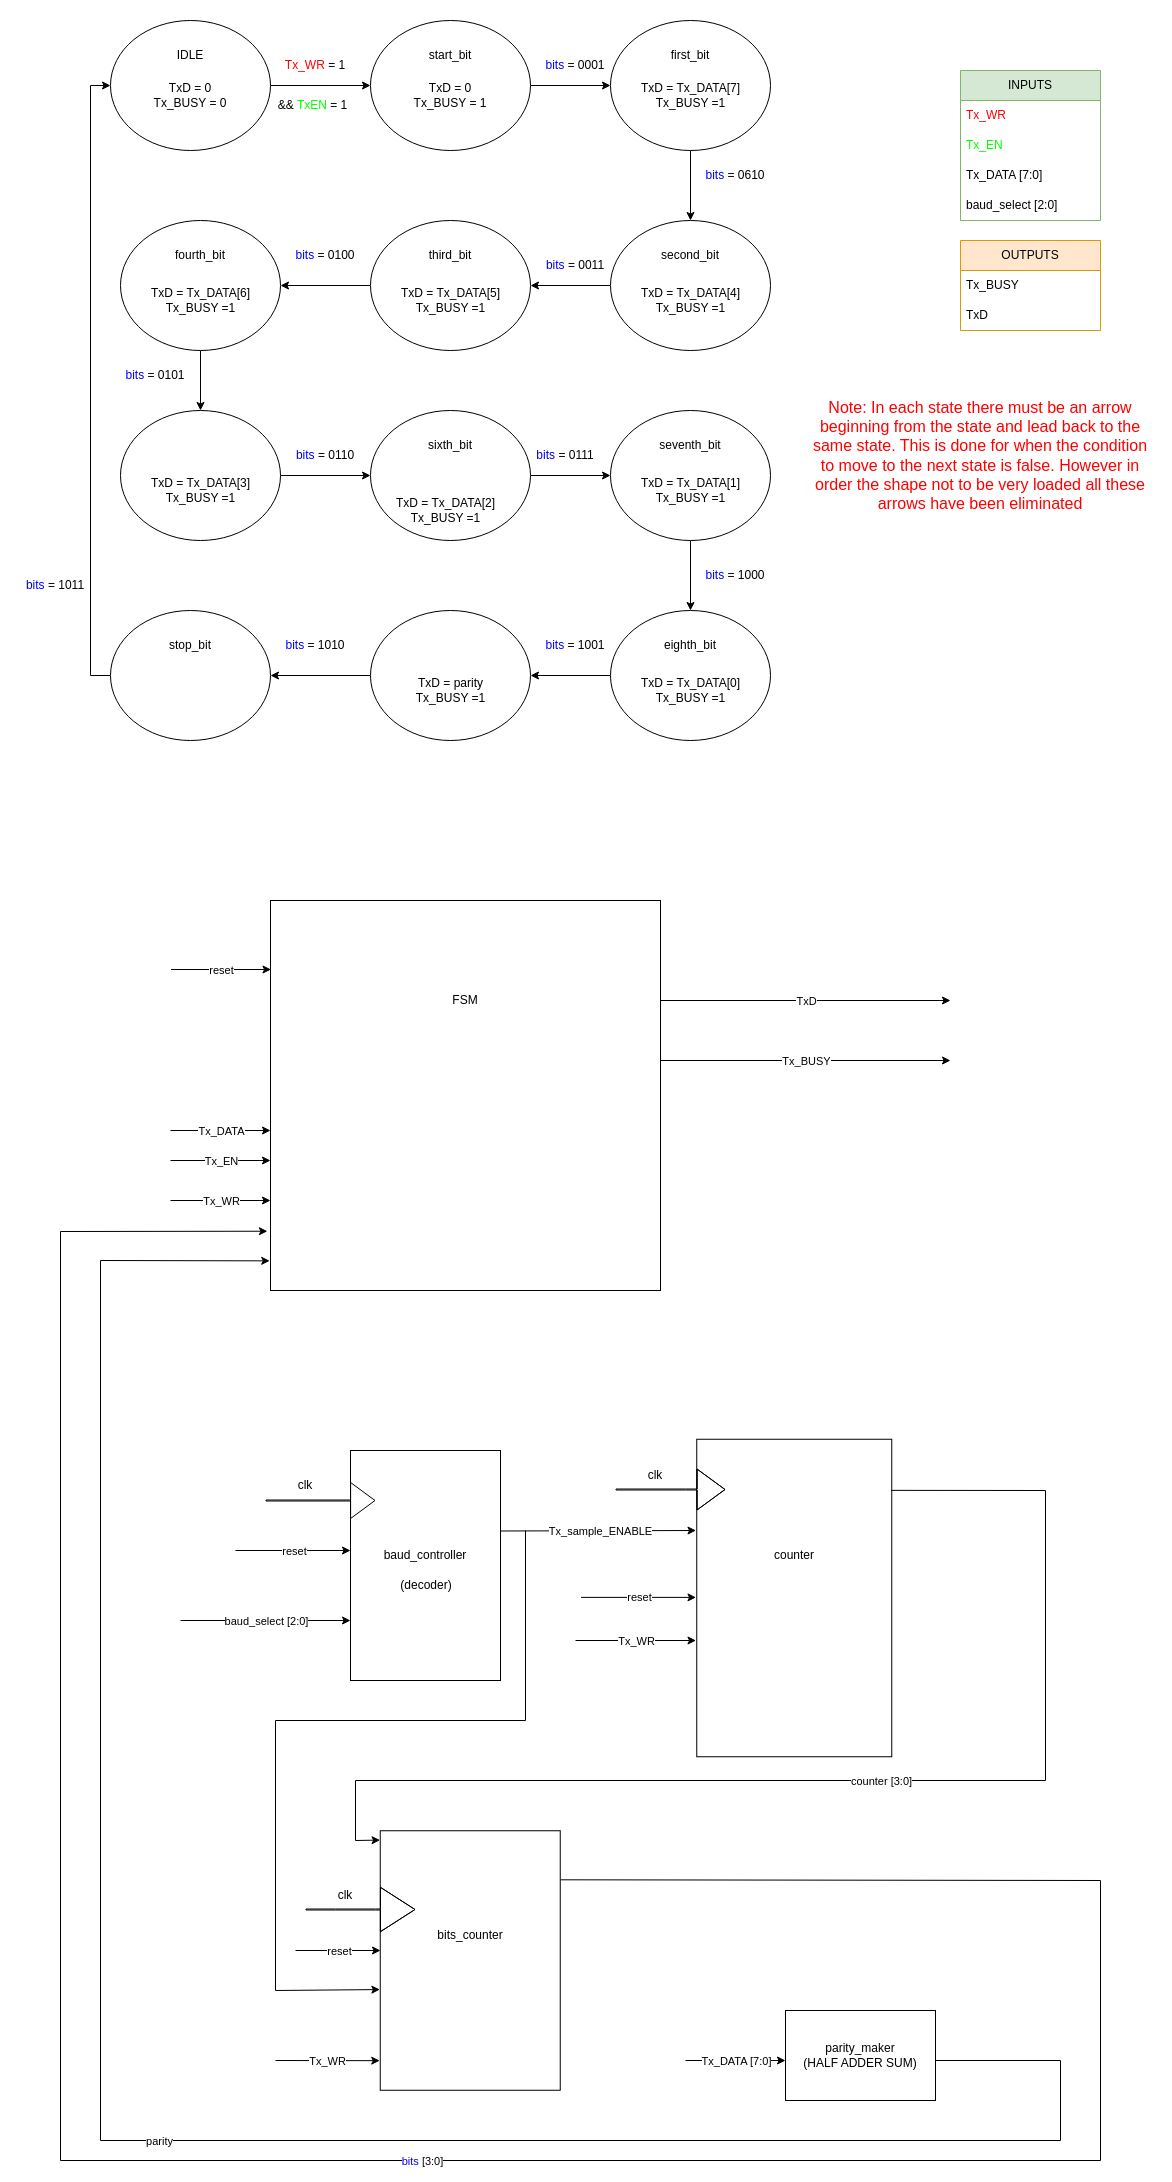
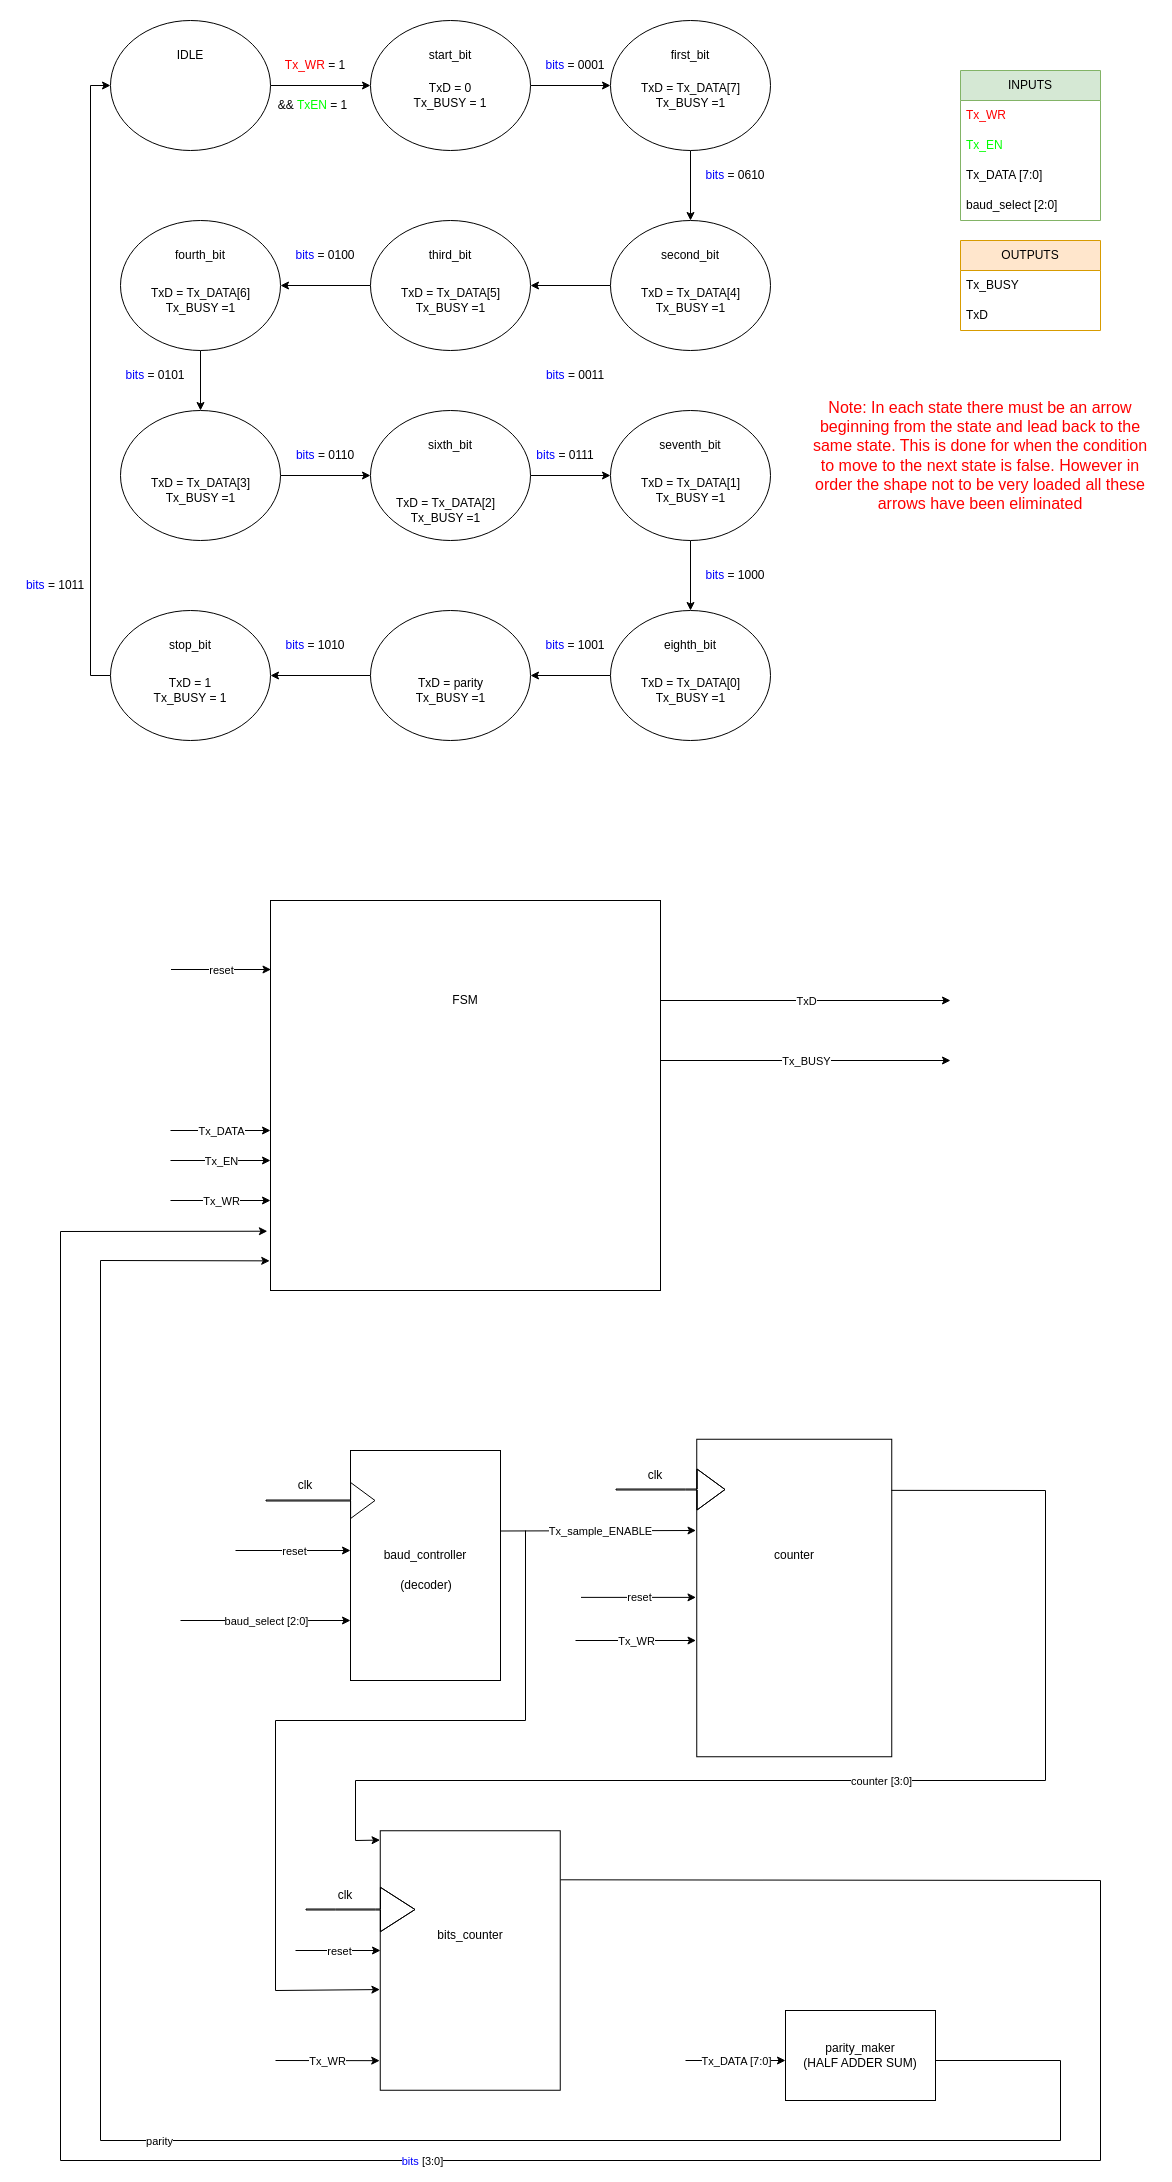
(191, 96) -> none
(576, 266) -> (576, 376)
none -> (191, 691)
